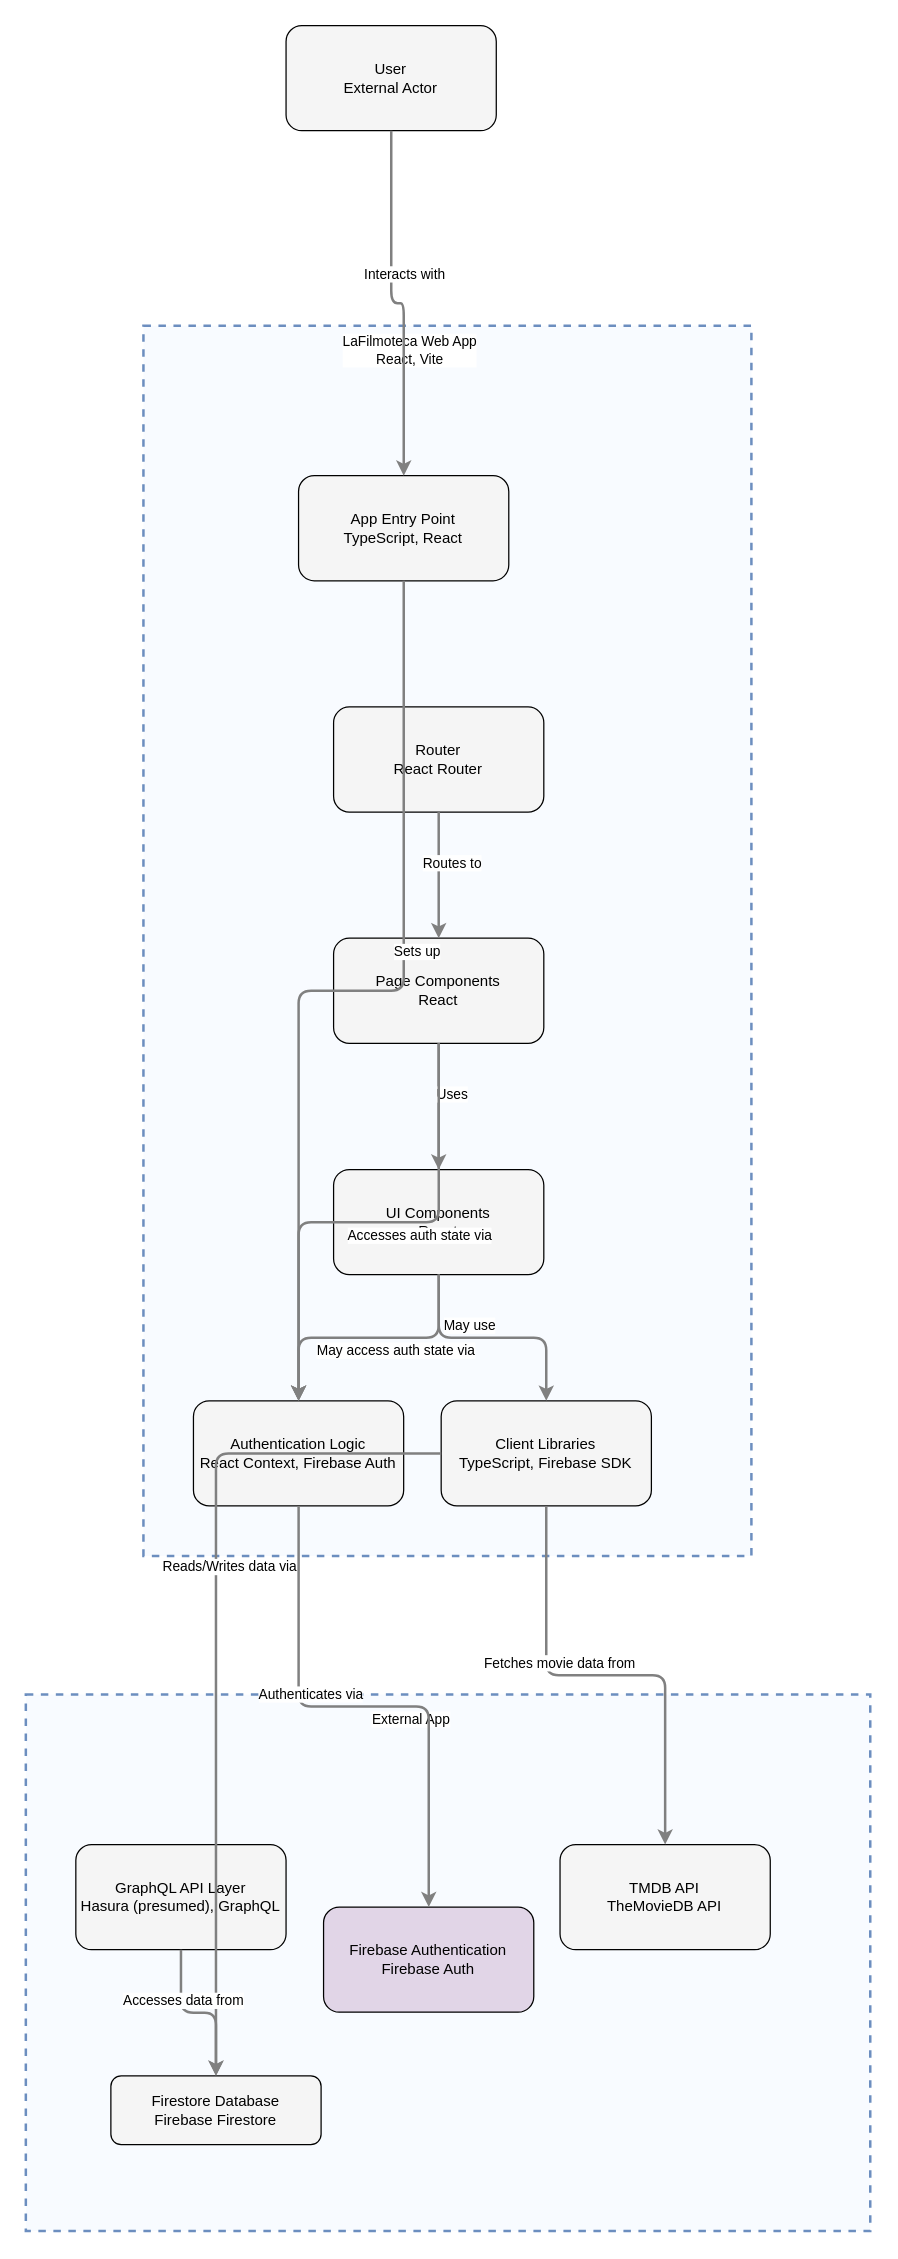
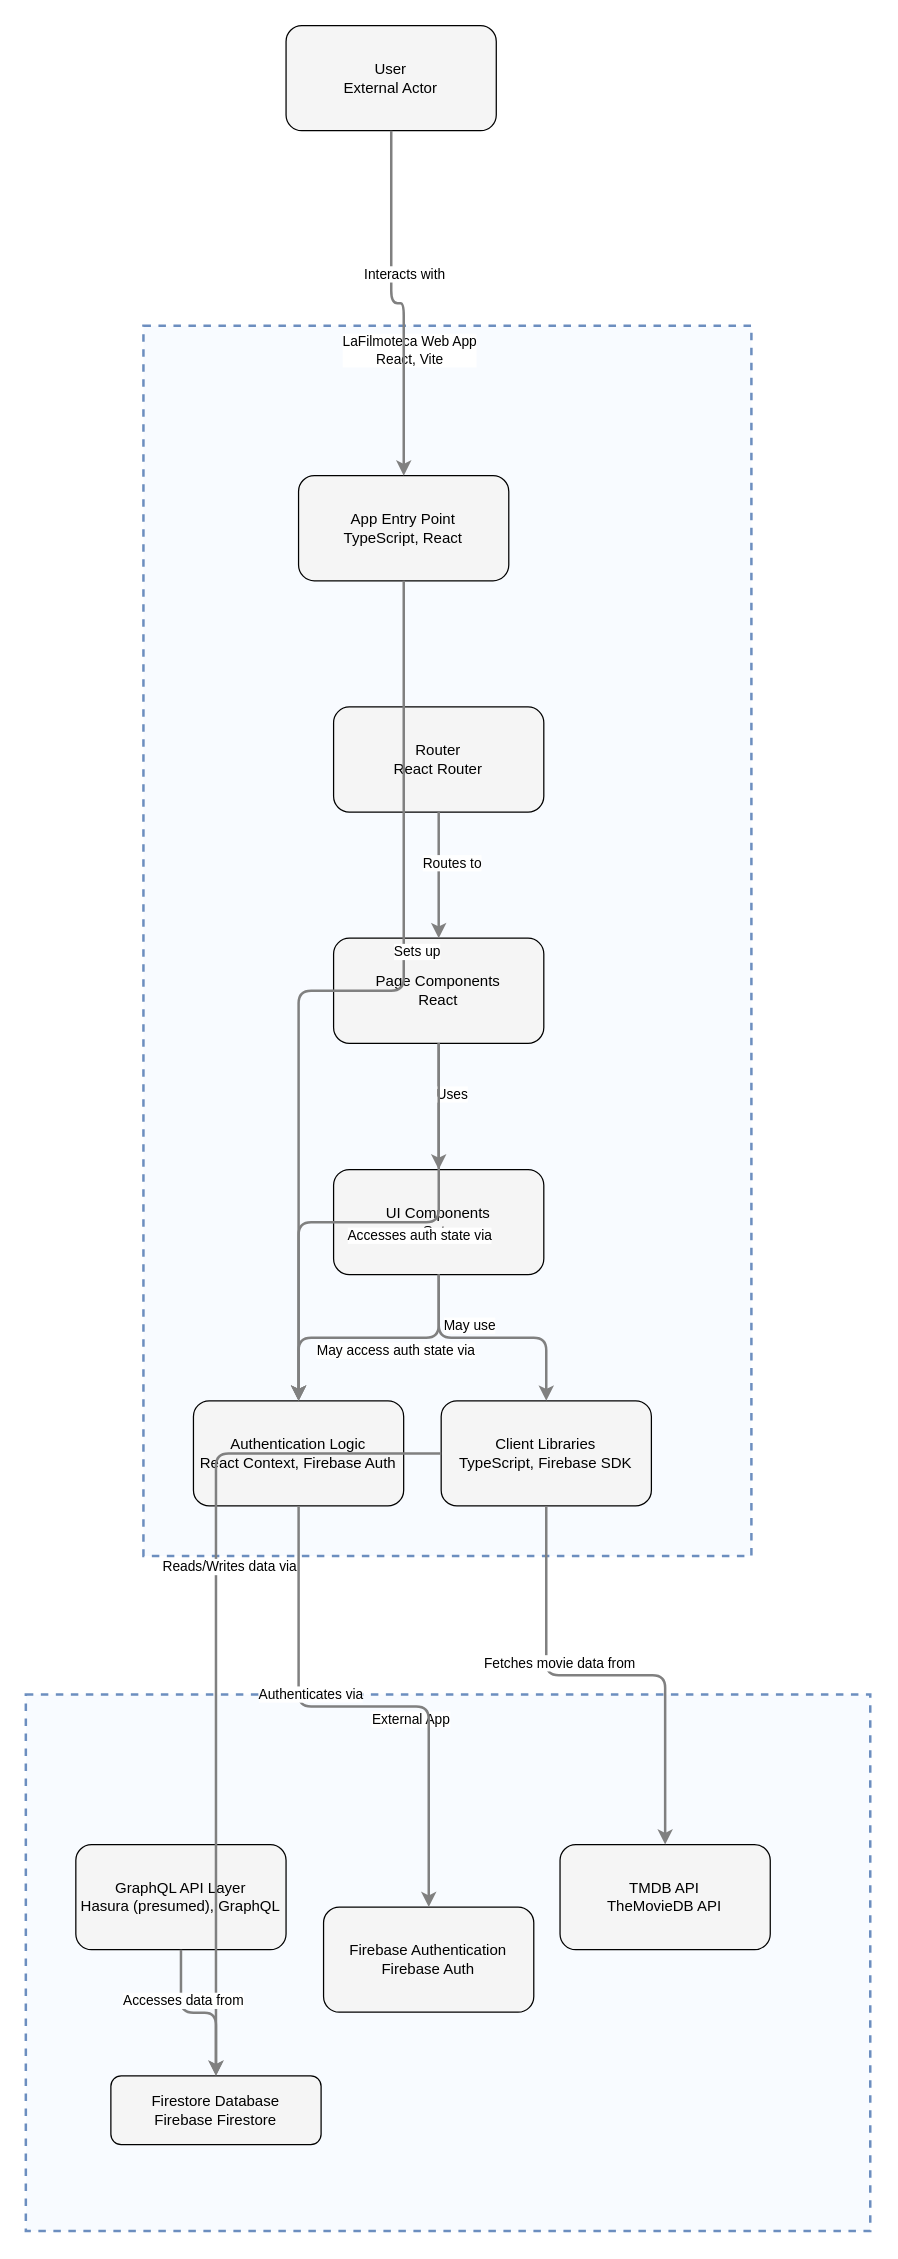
(438, 1222) -> (438, 1222)
(428, 1959) -> (428, 1959)
